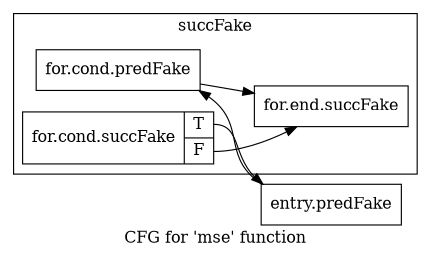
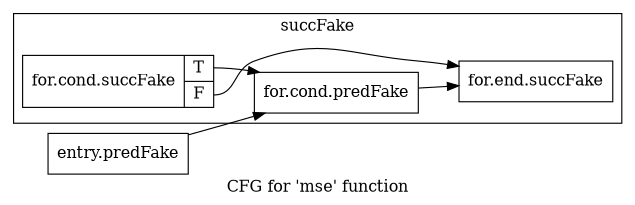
(237, 146) -> (231, 69)
